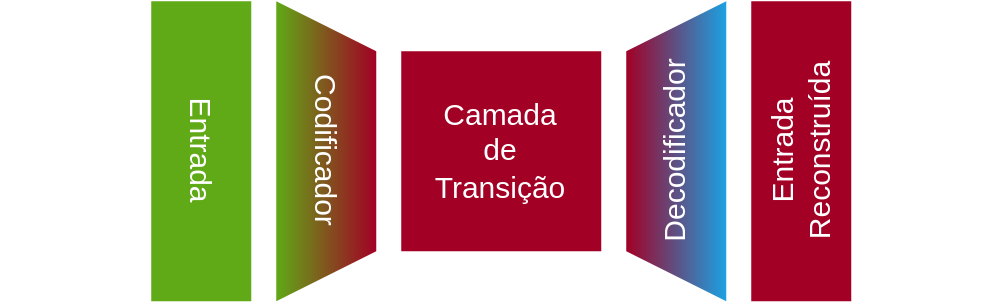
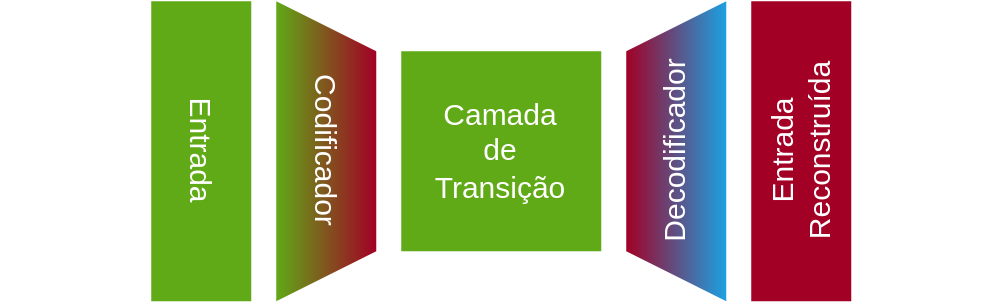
(501, 151) -> (501, 151)
